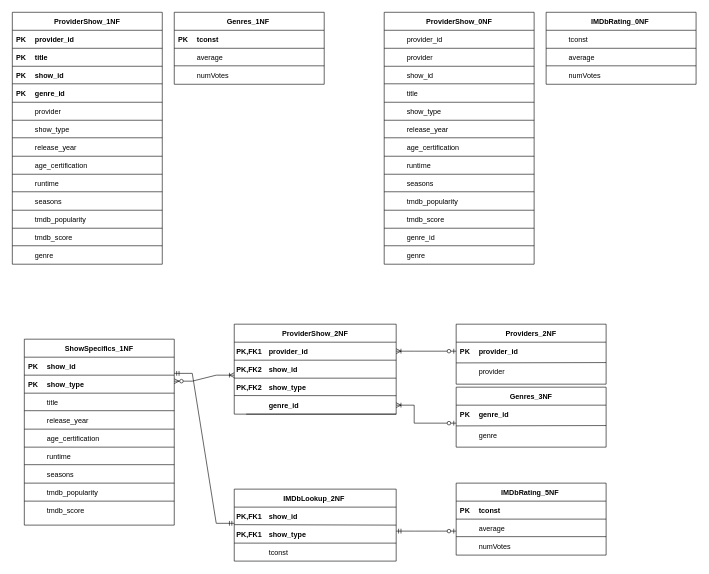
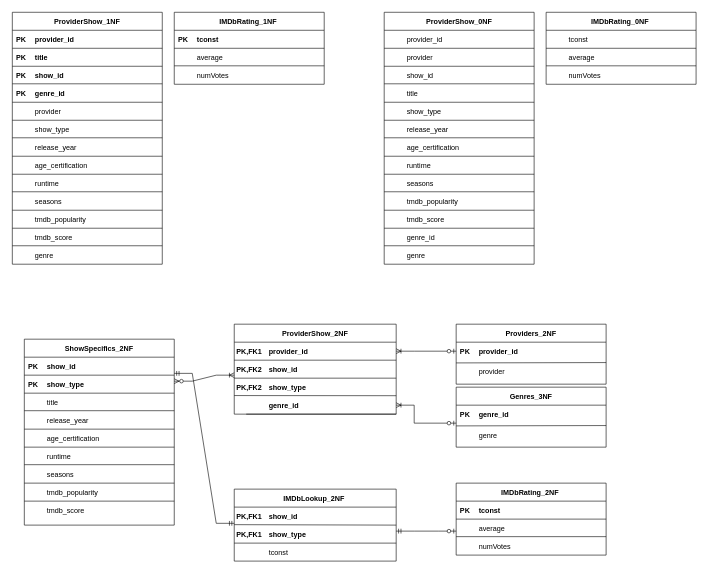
(249, 22) -> (249, 22)
(99, 349) -> (99, 349)
(531, 493) -> (531, 493)
